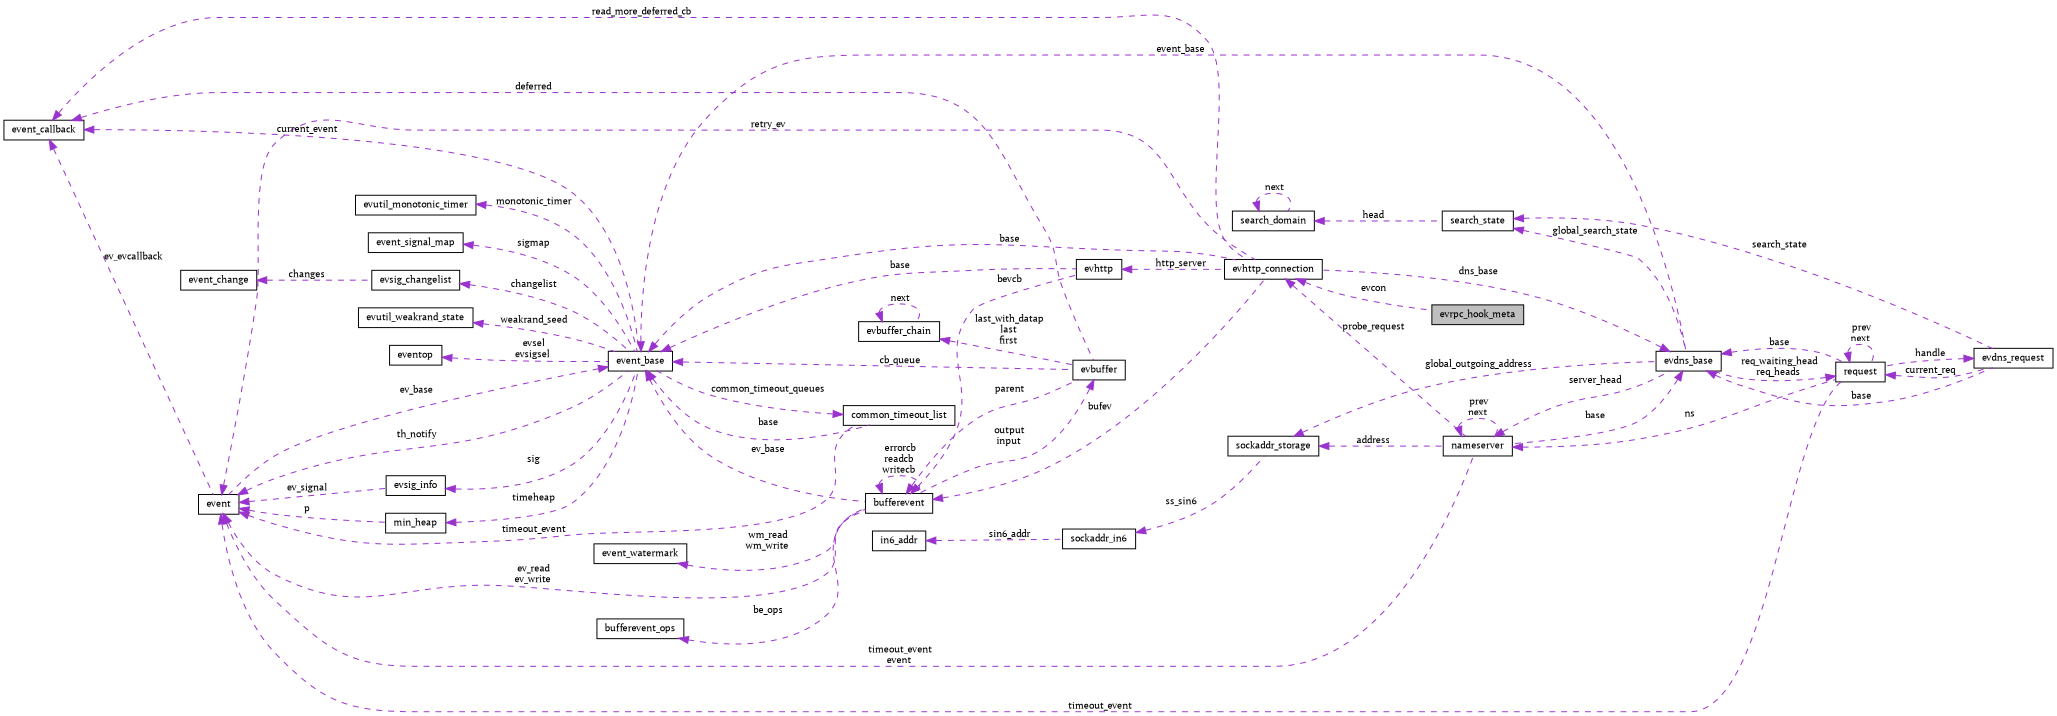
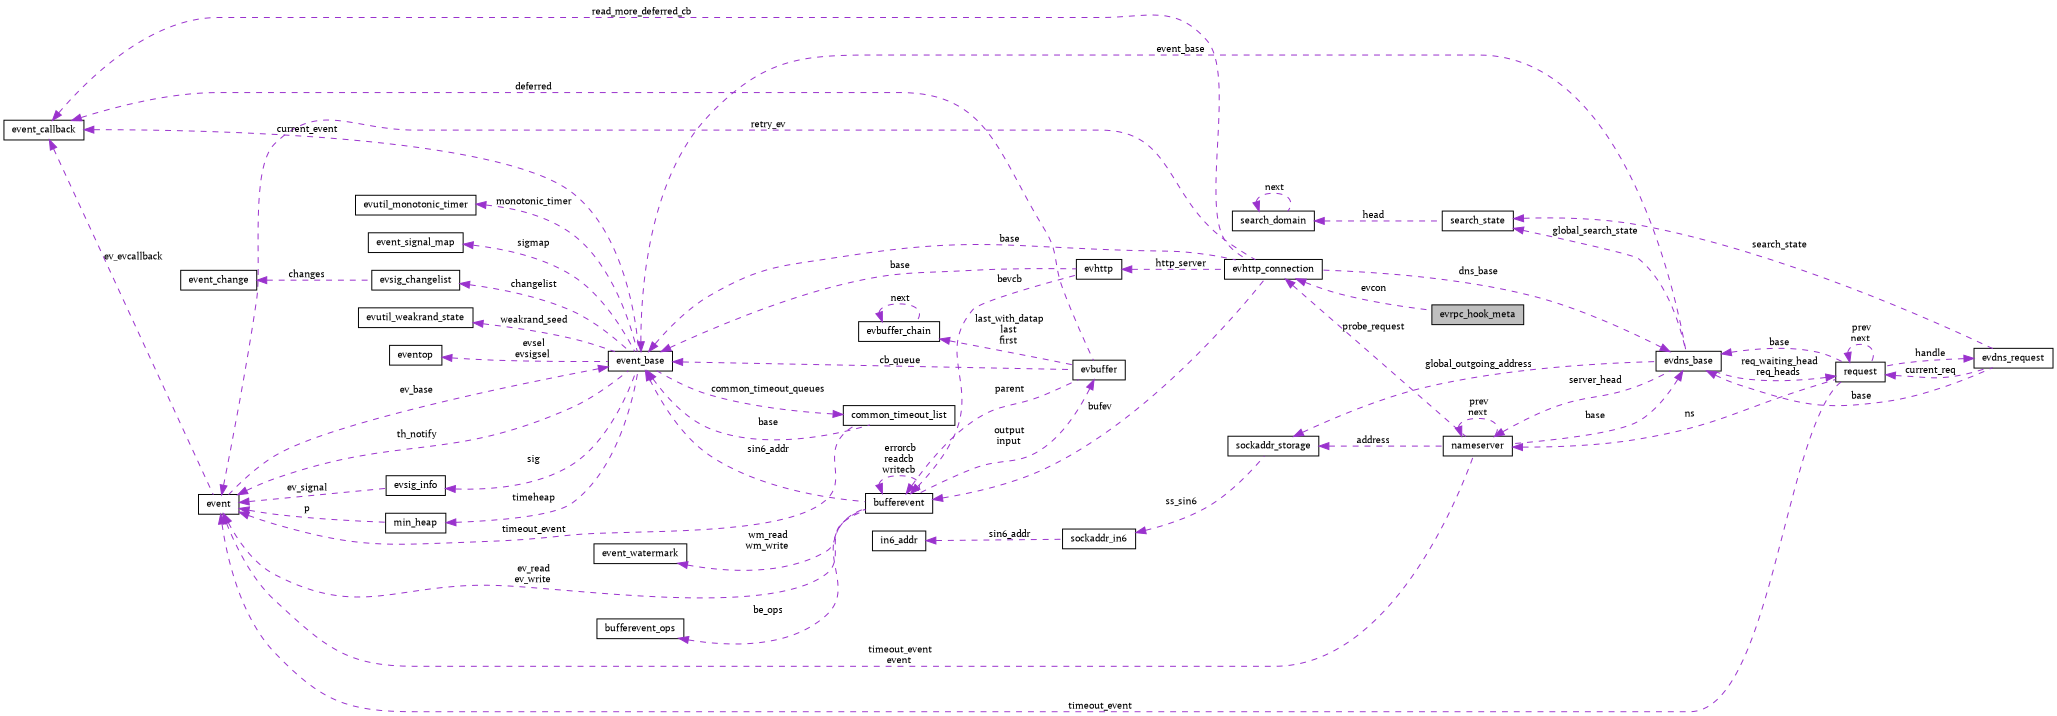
(767, 450) -> (767, 450)
